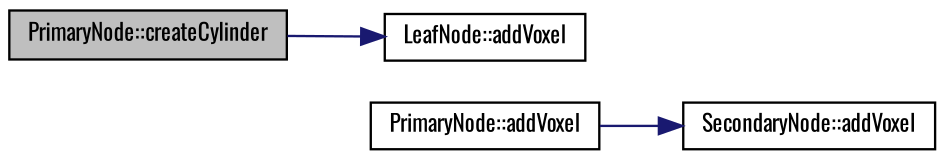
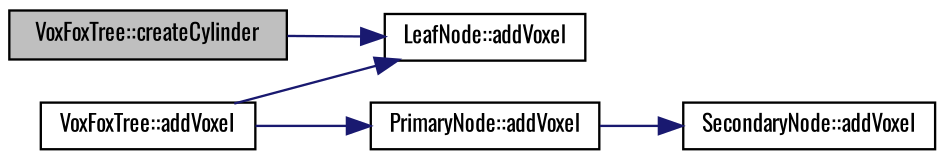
(148, 35) -> (148, 35)
none -> (148, 126)
